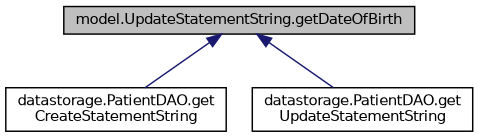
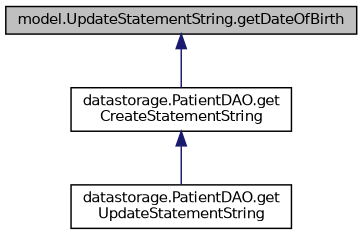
(301, 65) -> (181, 166)
